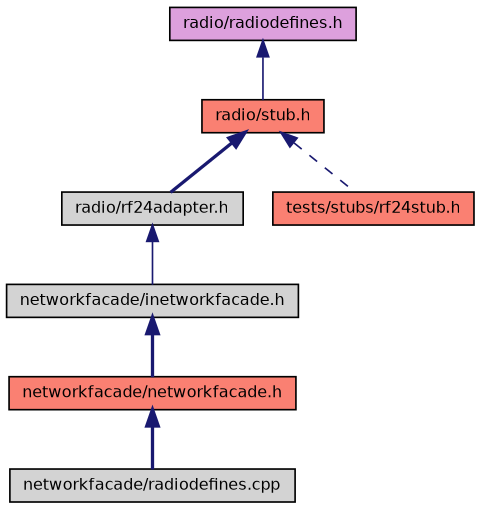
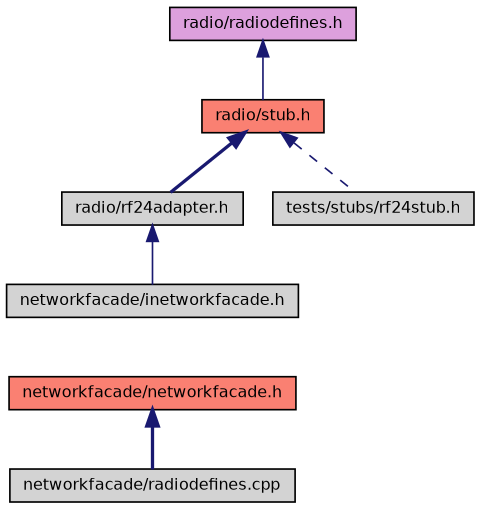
(373, 209) -> (373, 209)
(152, 356) -> none
